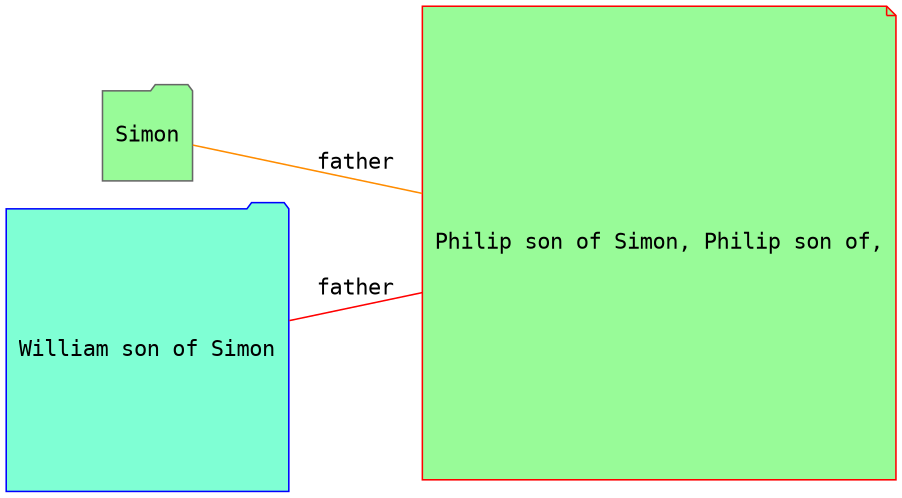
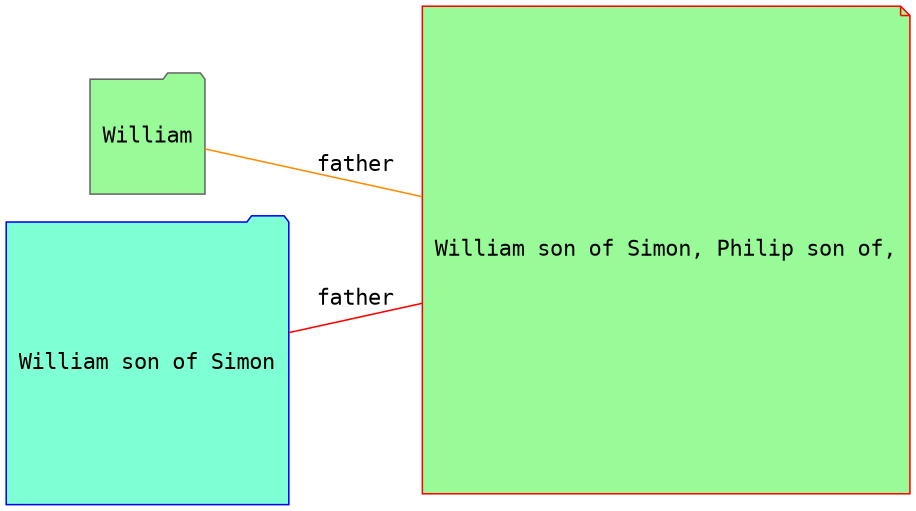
(148, 136) -> (148, 137)
(659, 243) -> (666, 250)
